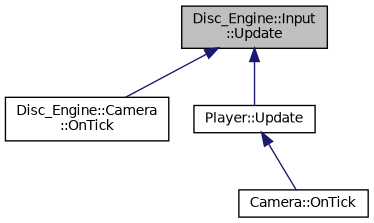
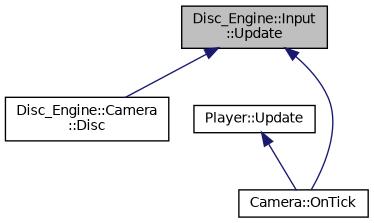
(255, 84) -> (333, 119)
(87, 119) -> (87, 119)
